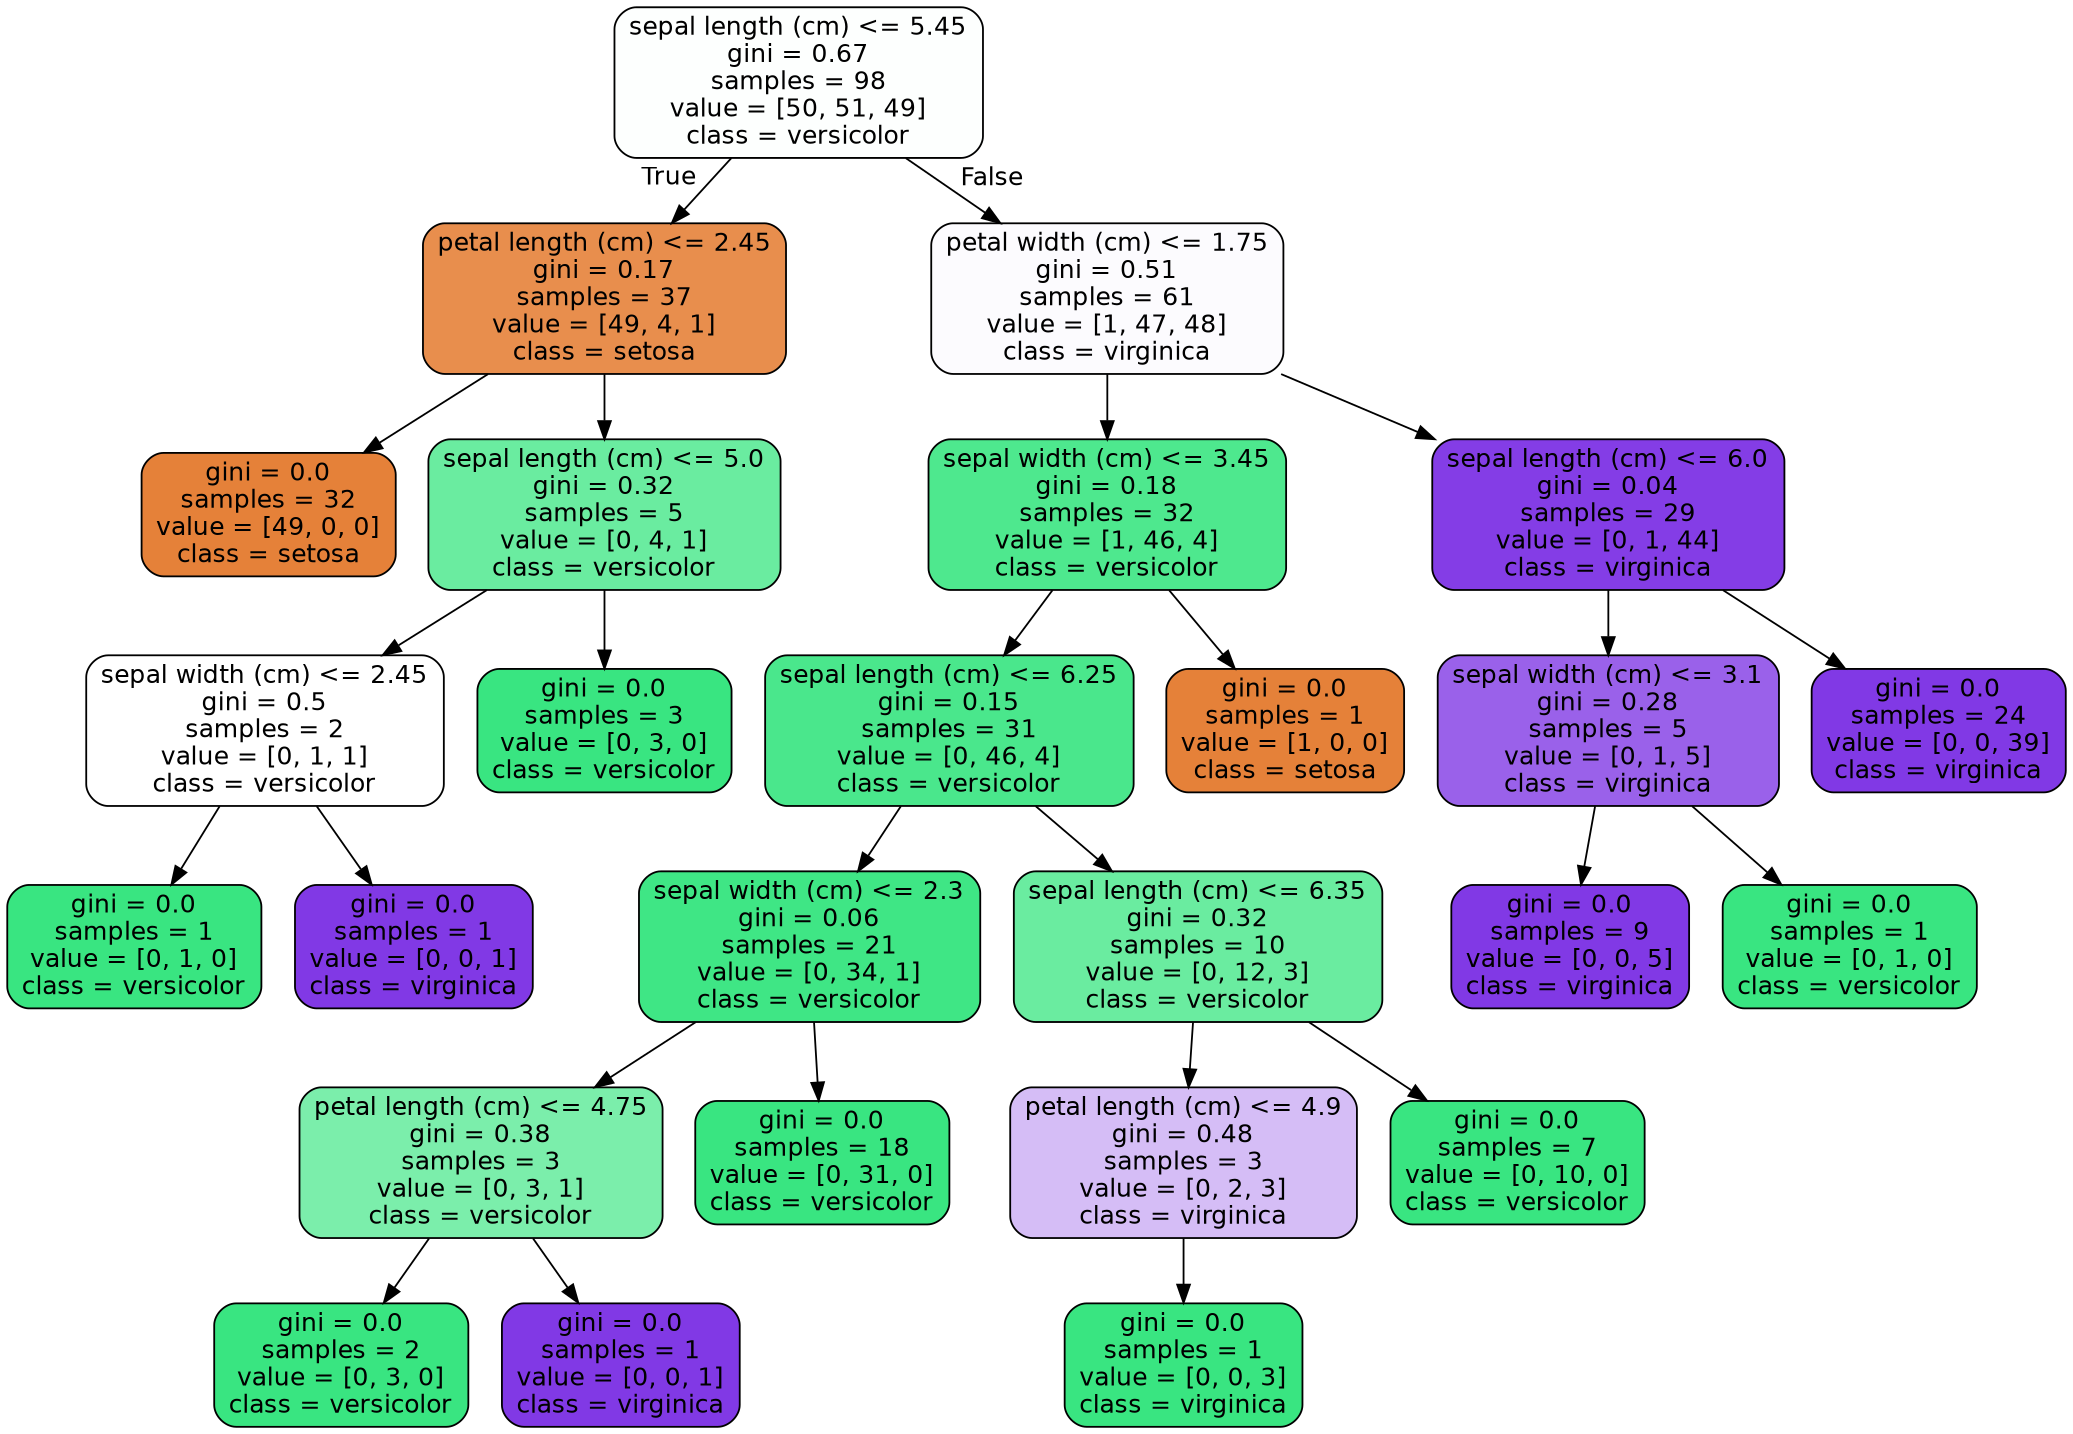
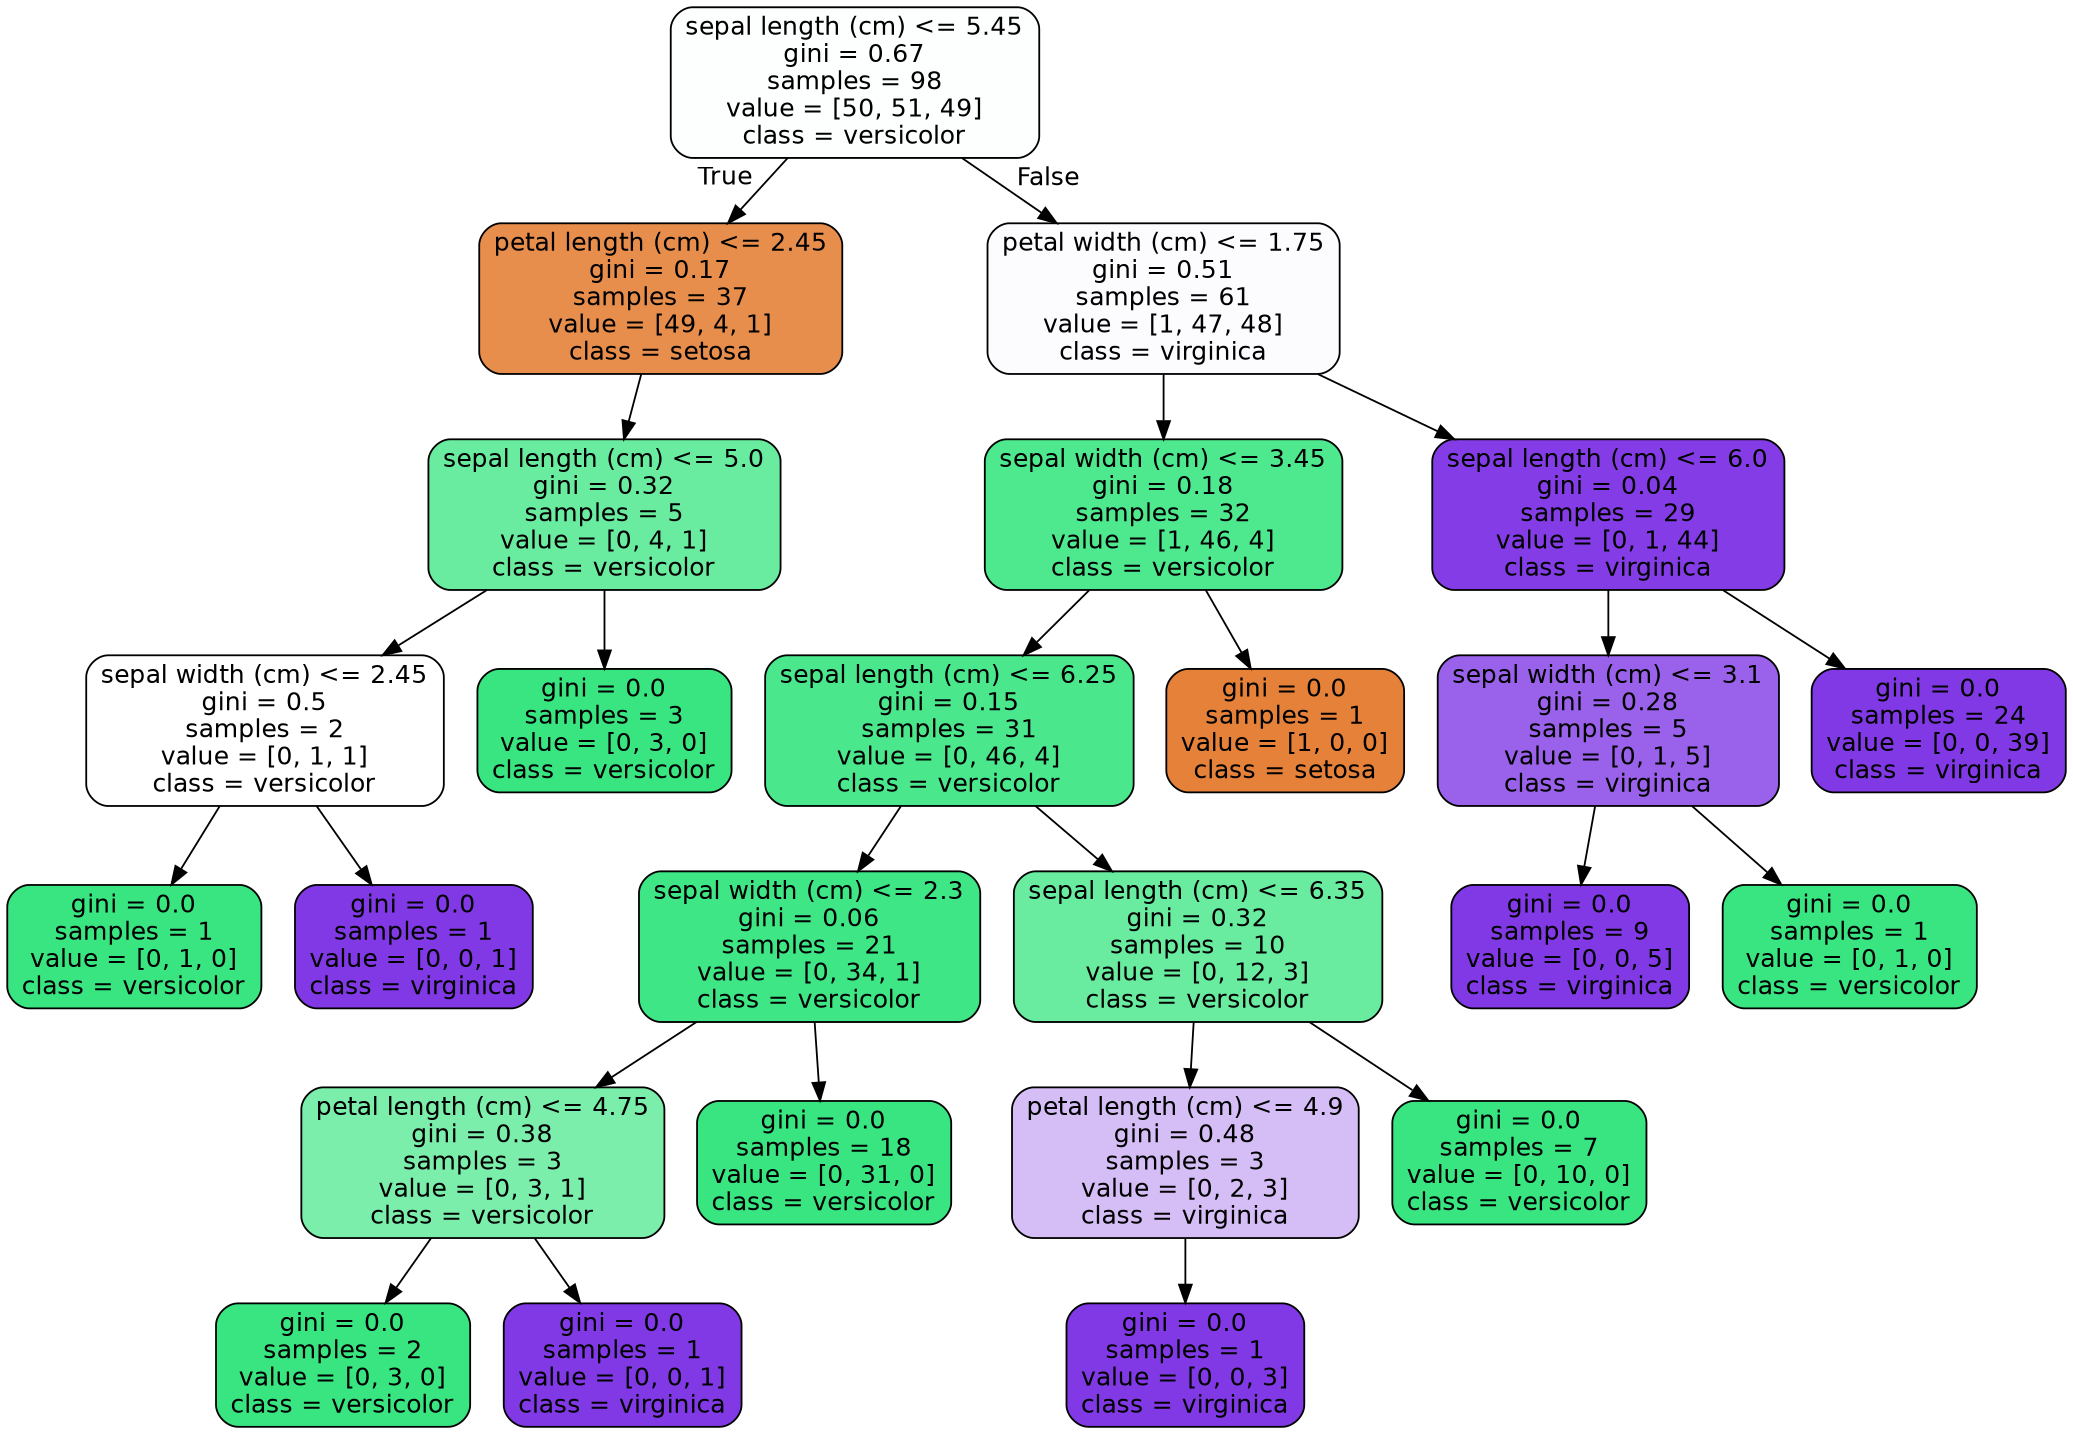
(269, 515) -> none
(1184, 1365) -> (1185, 1365)
